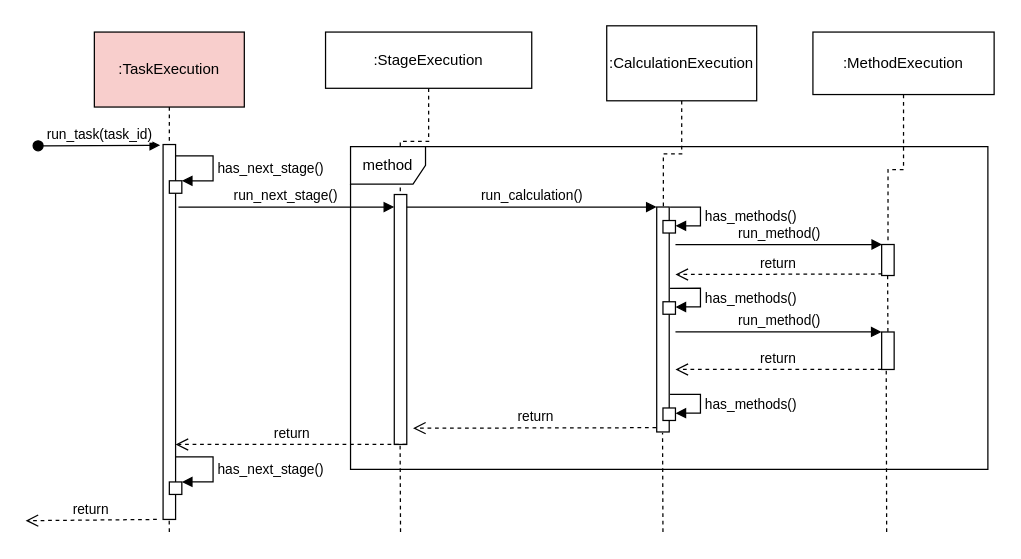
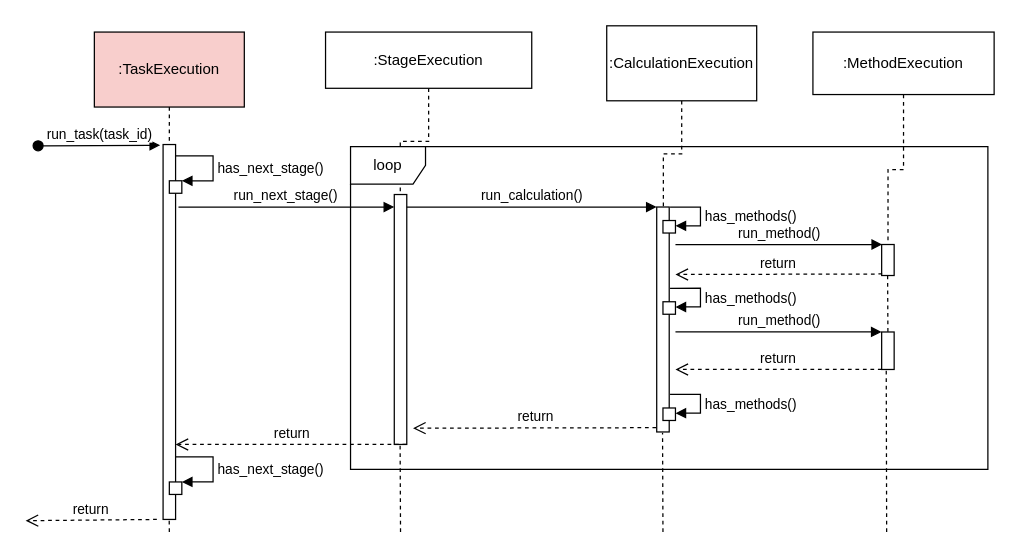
(388, 166) -> (388, 166)
